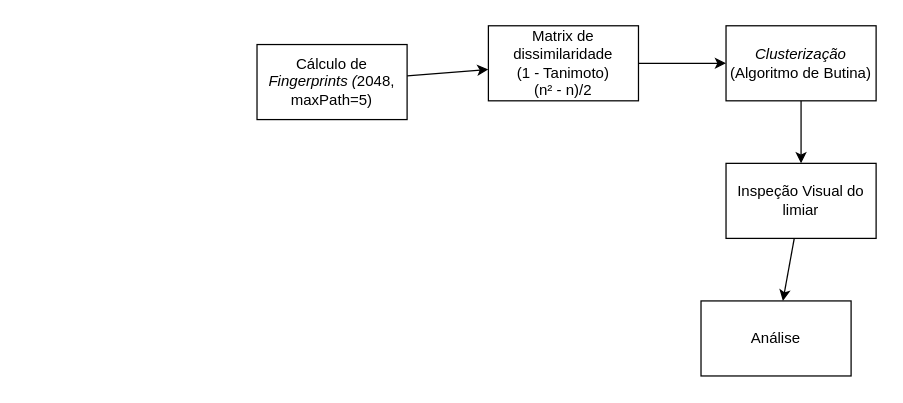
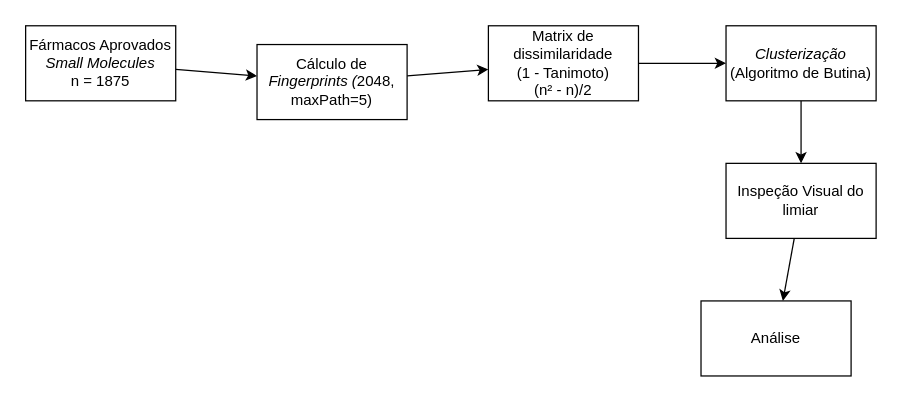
none -> (101, 63)
none -> (212, 72)
